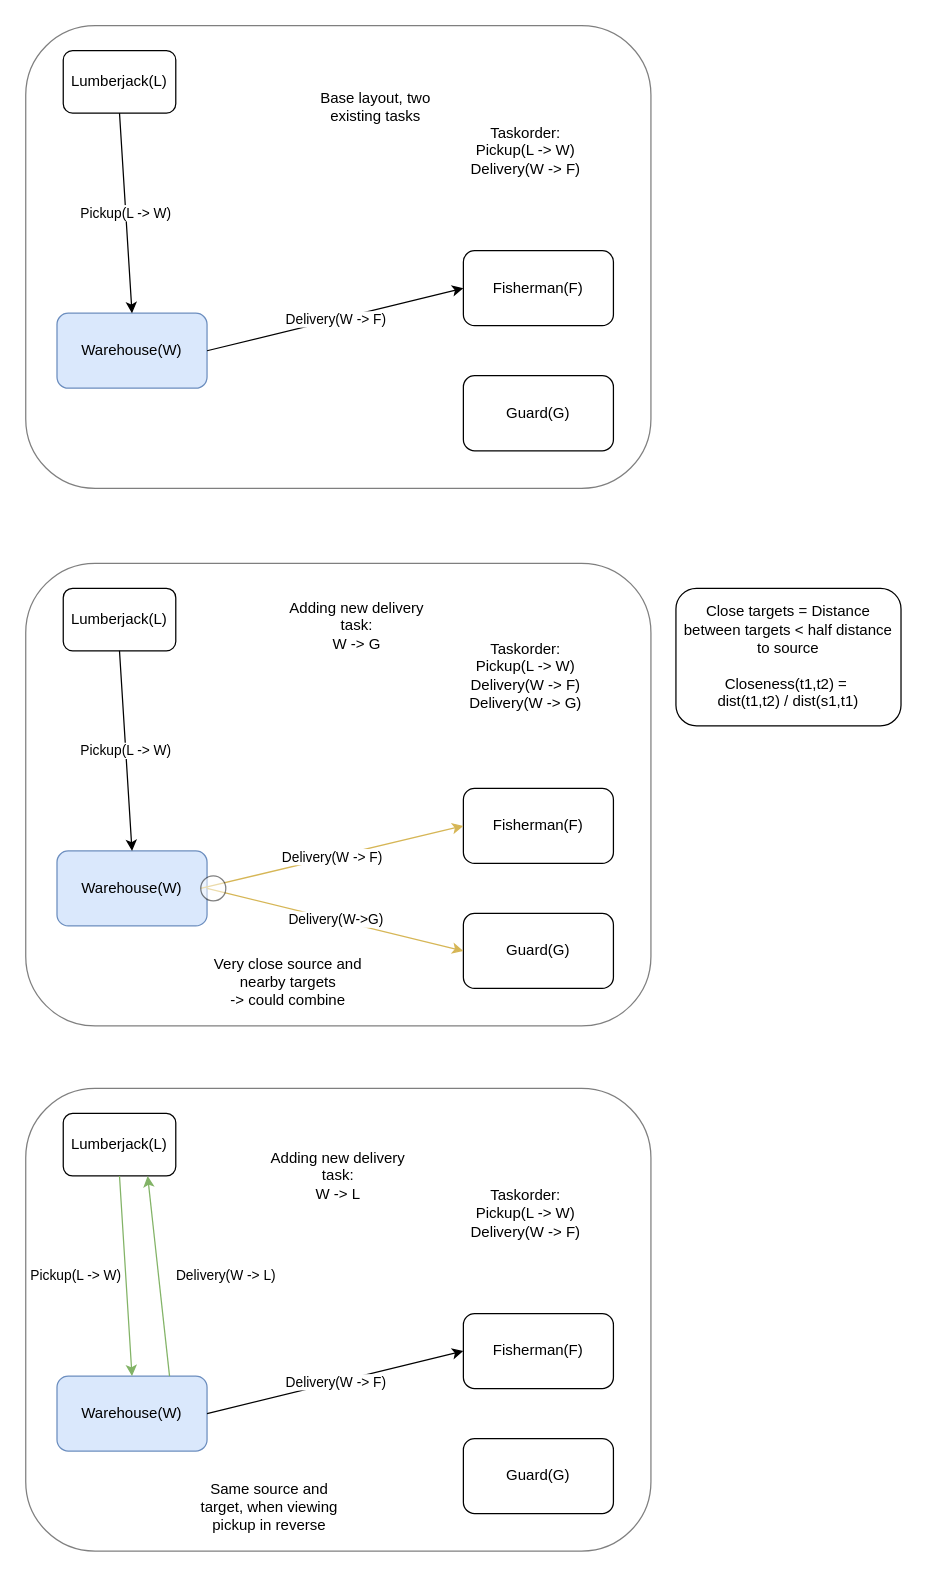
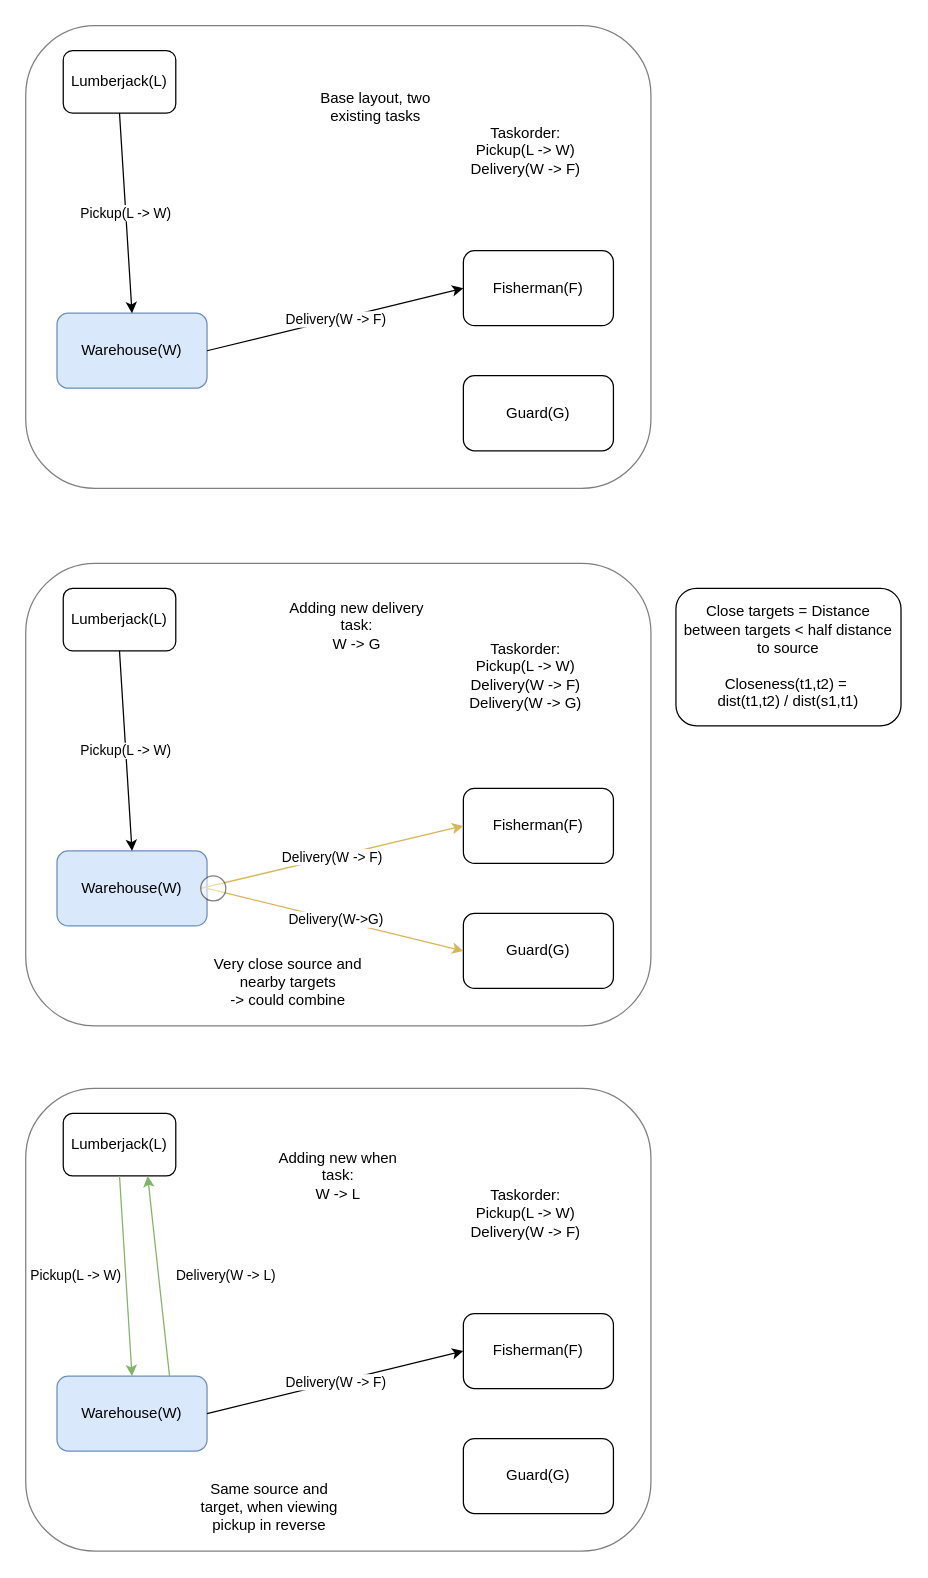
(338, 1176) -> (338, 1176)
